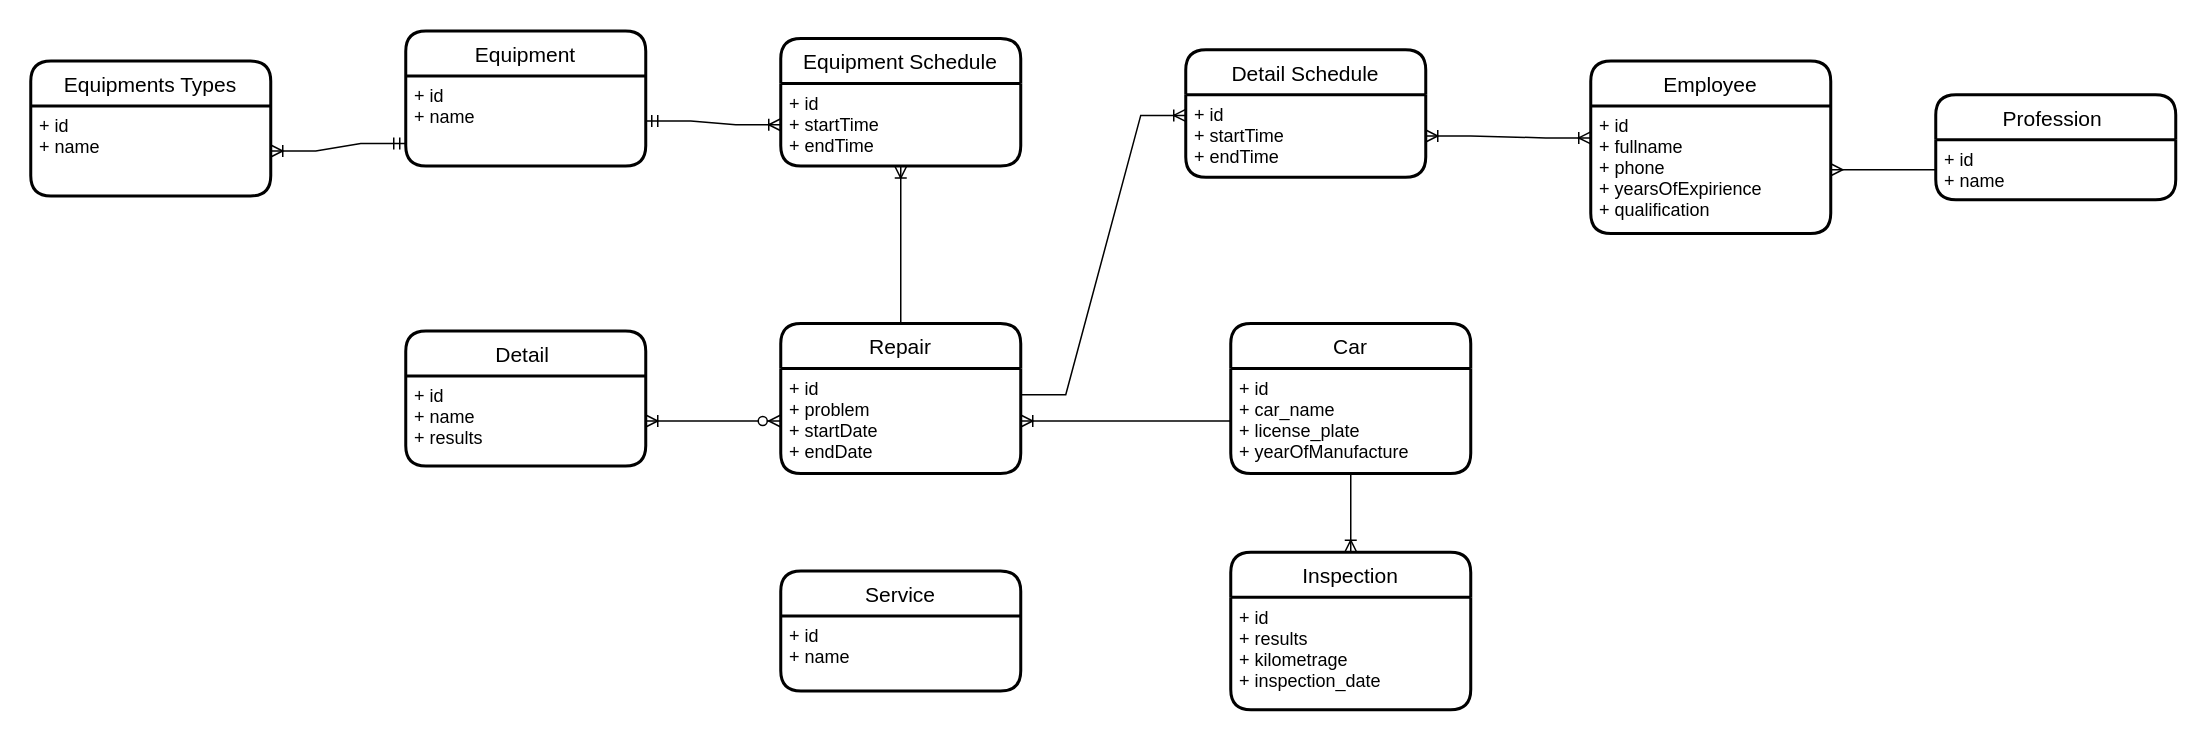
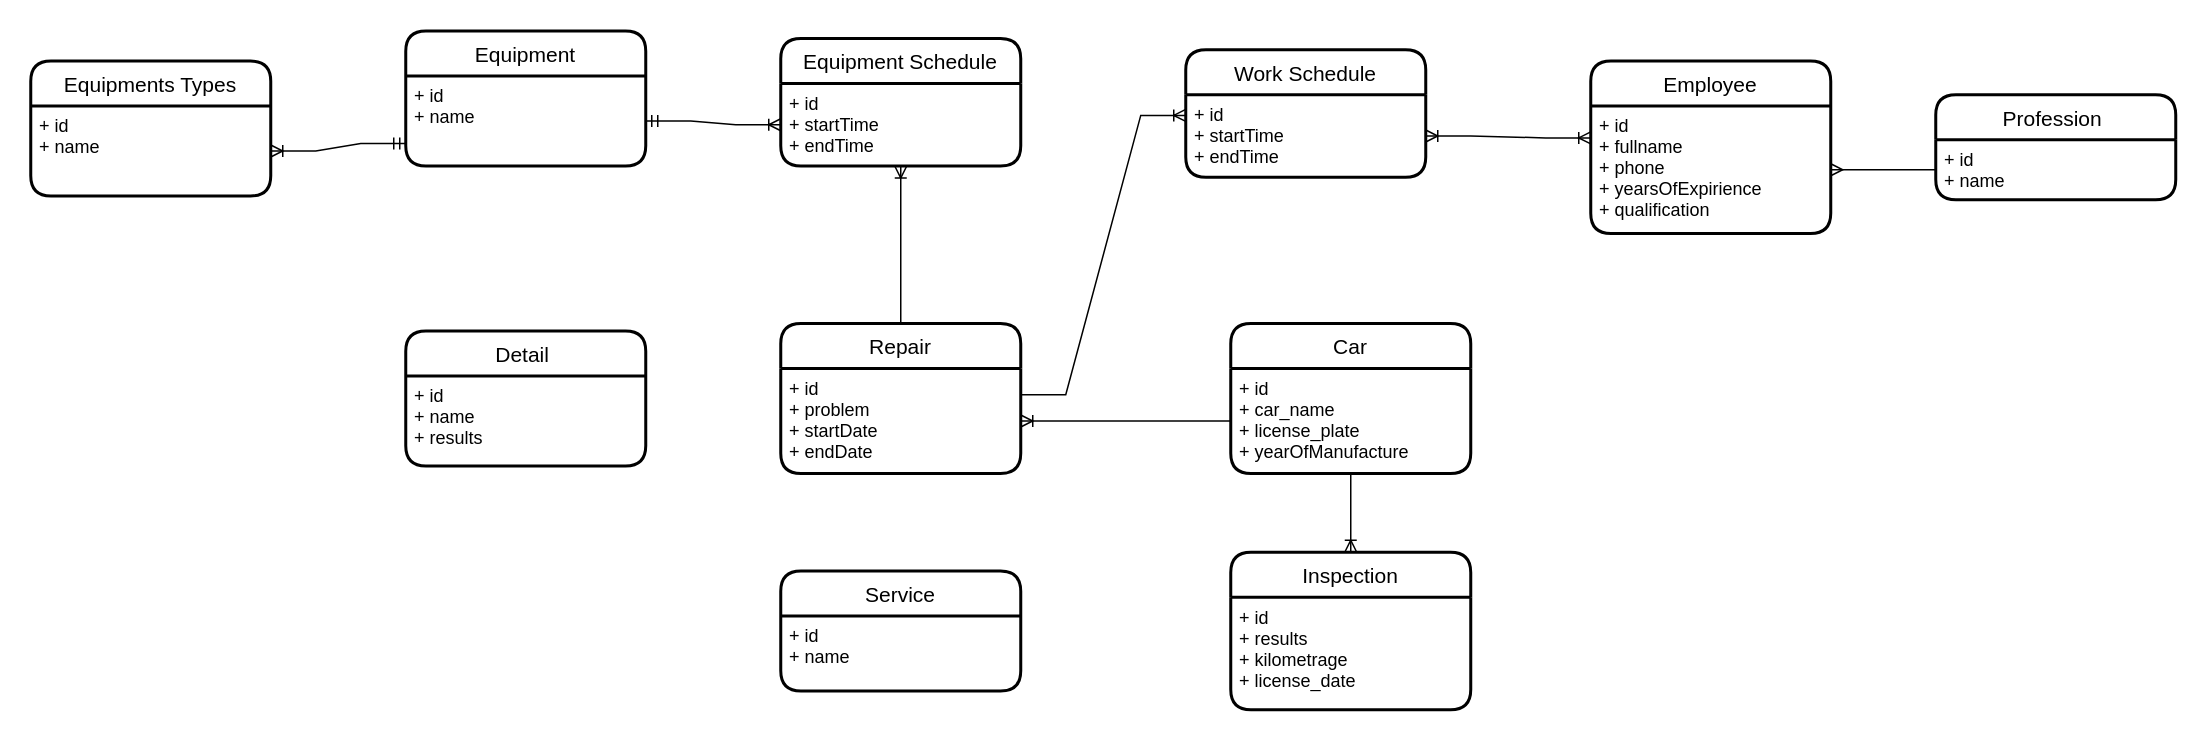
(1305, 73) -> (1305, 73)
(713, 421) -> none
(1254, 617) -> (1254, 617)
